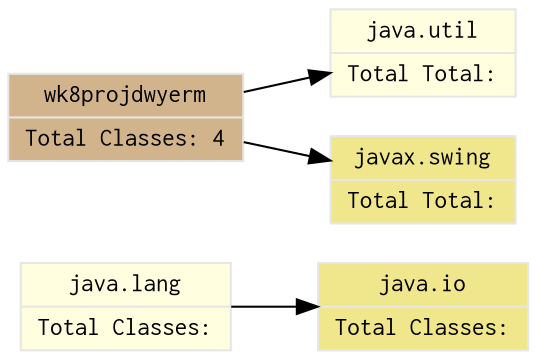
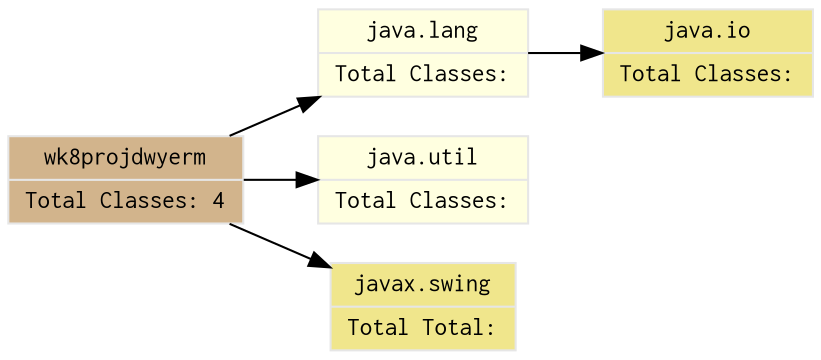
(423, 74) -> (423, 201)
none -> (265, 121)
